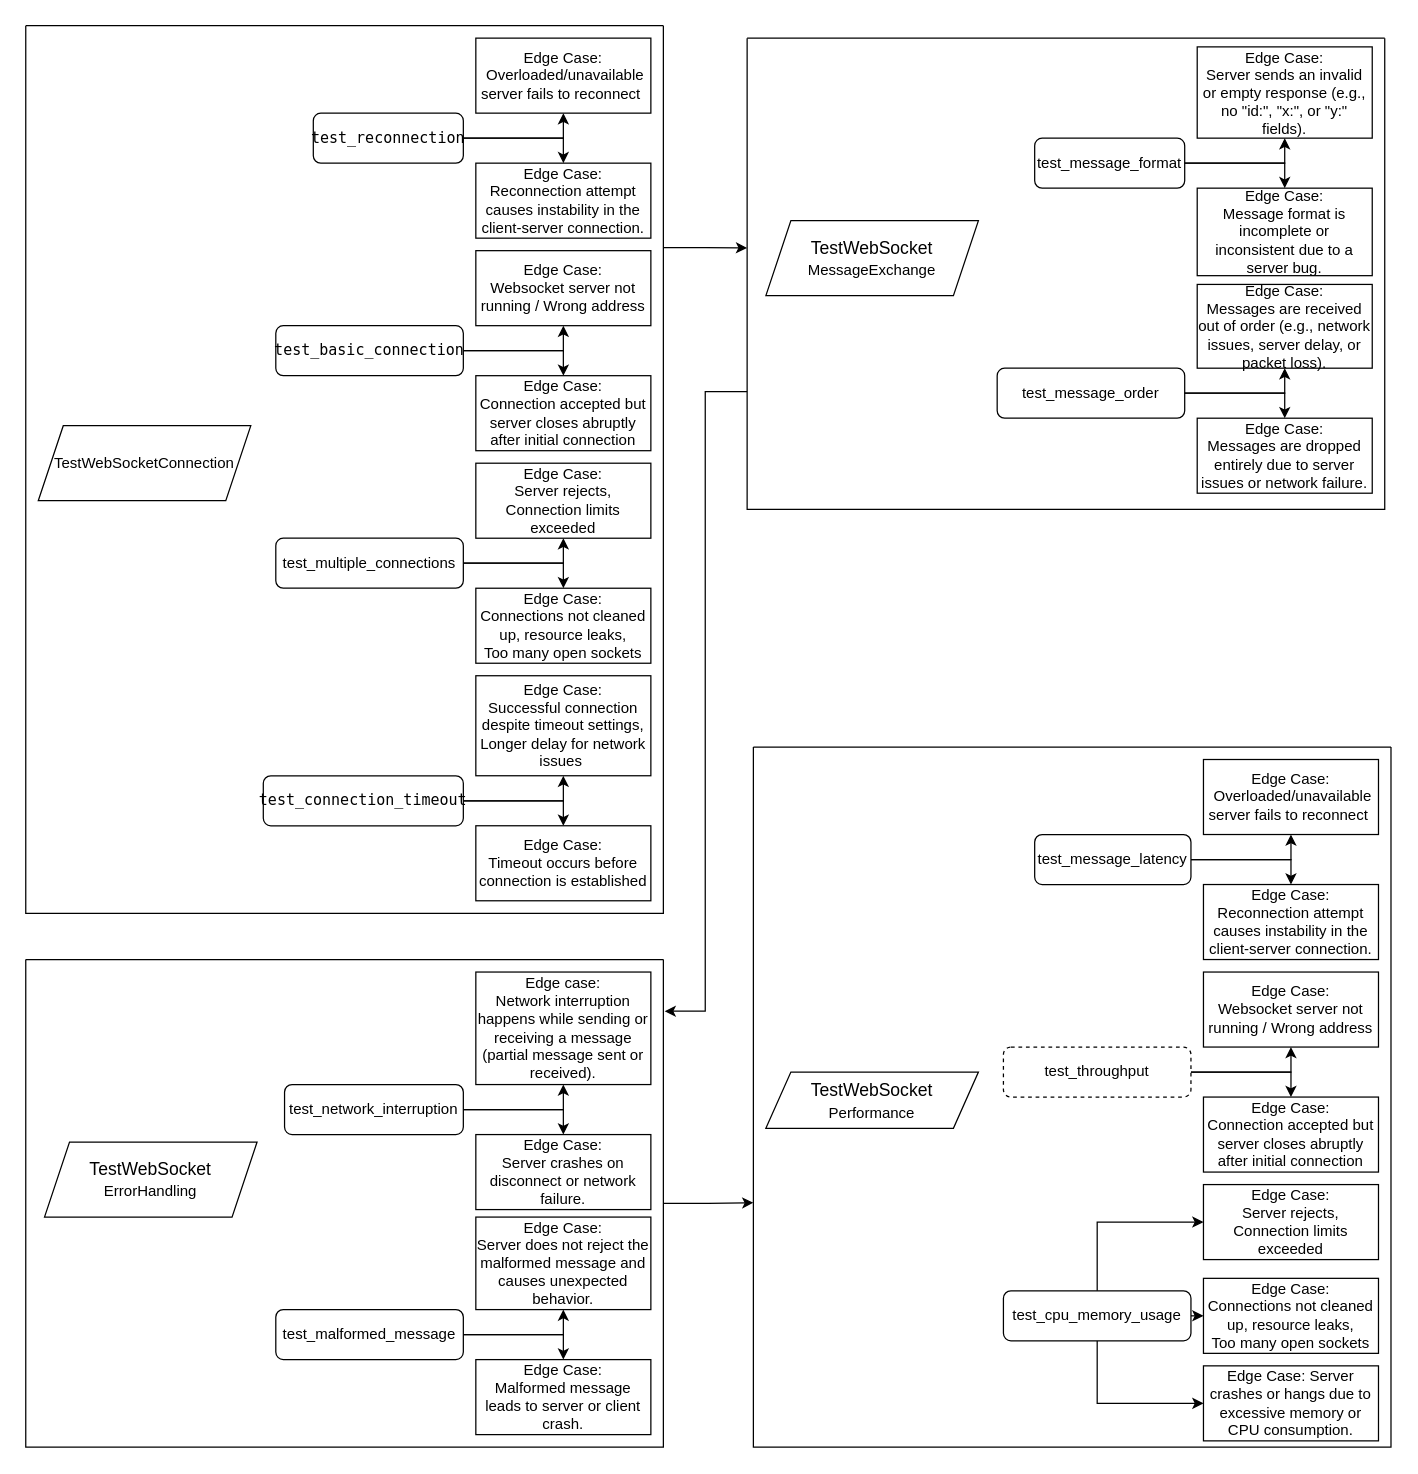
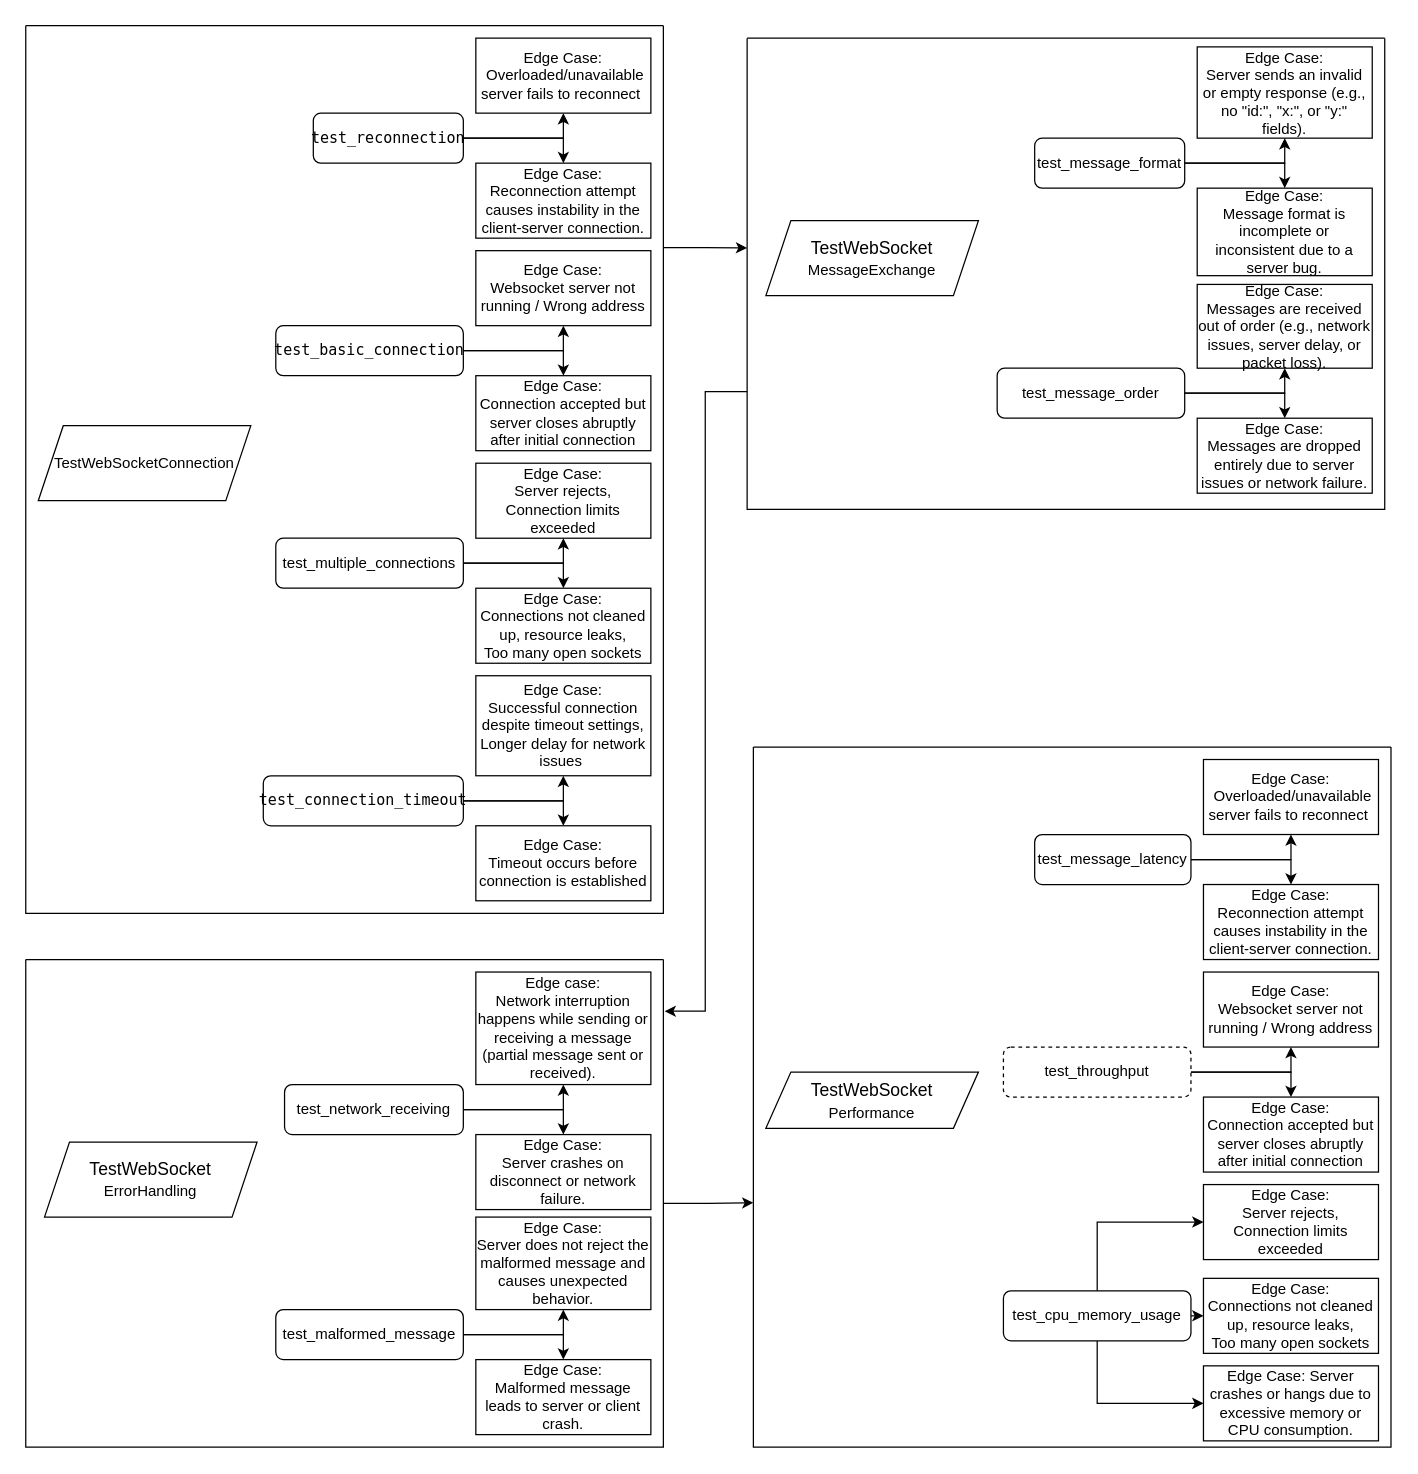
(374, 1109) -> (374, 1109)
